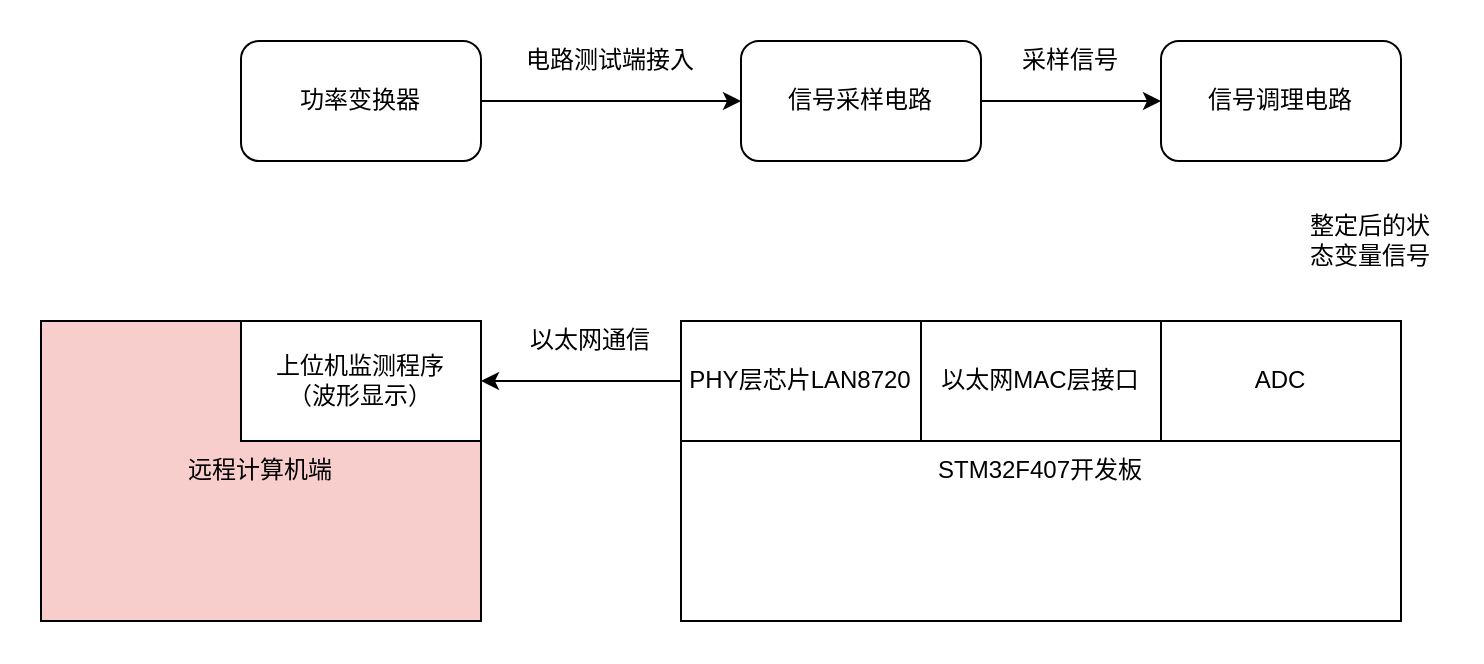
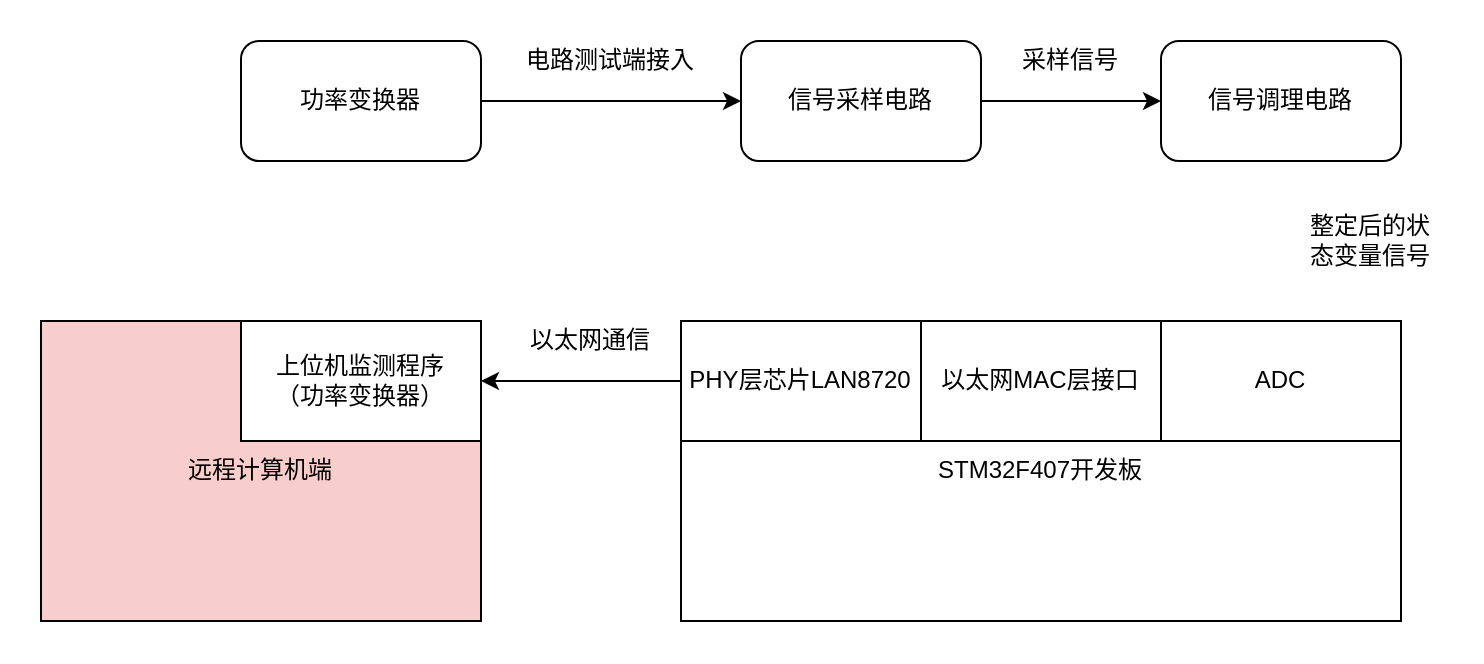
(361, 381) -> (361, 381)
